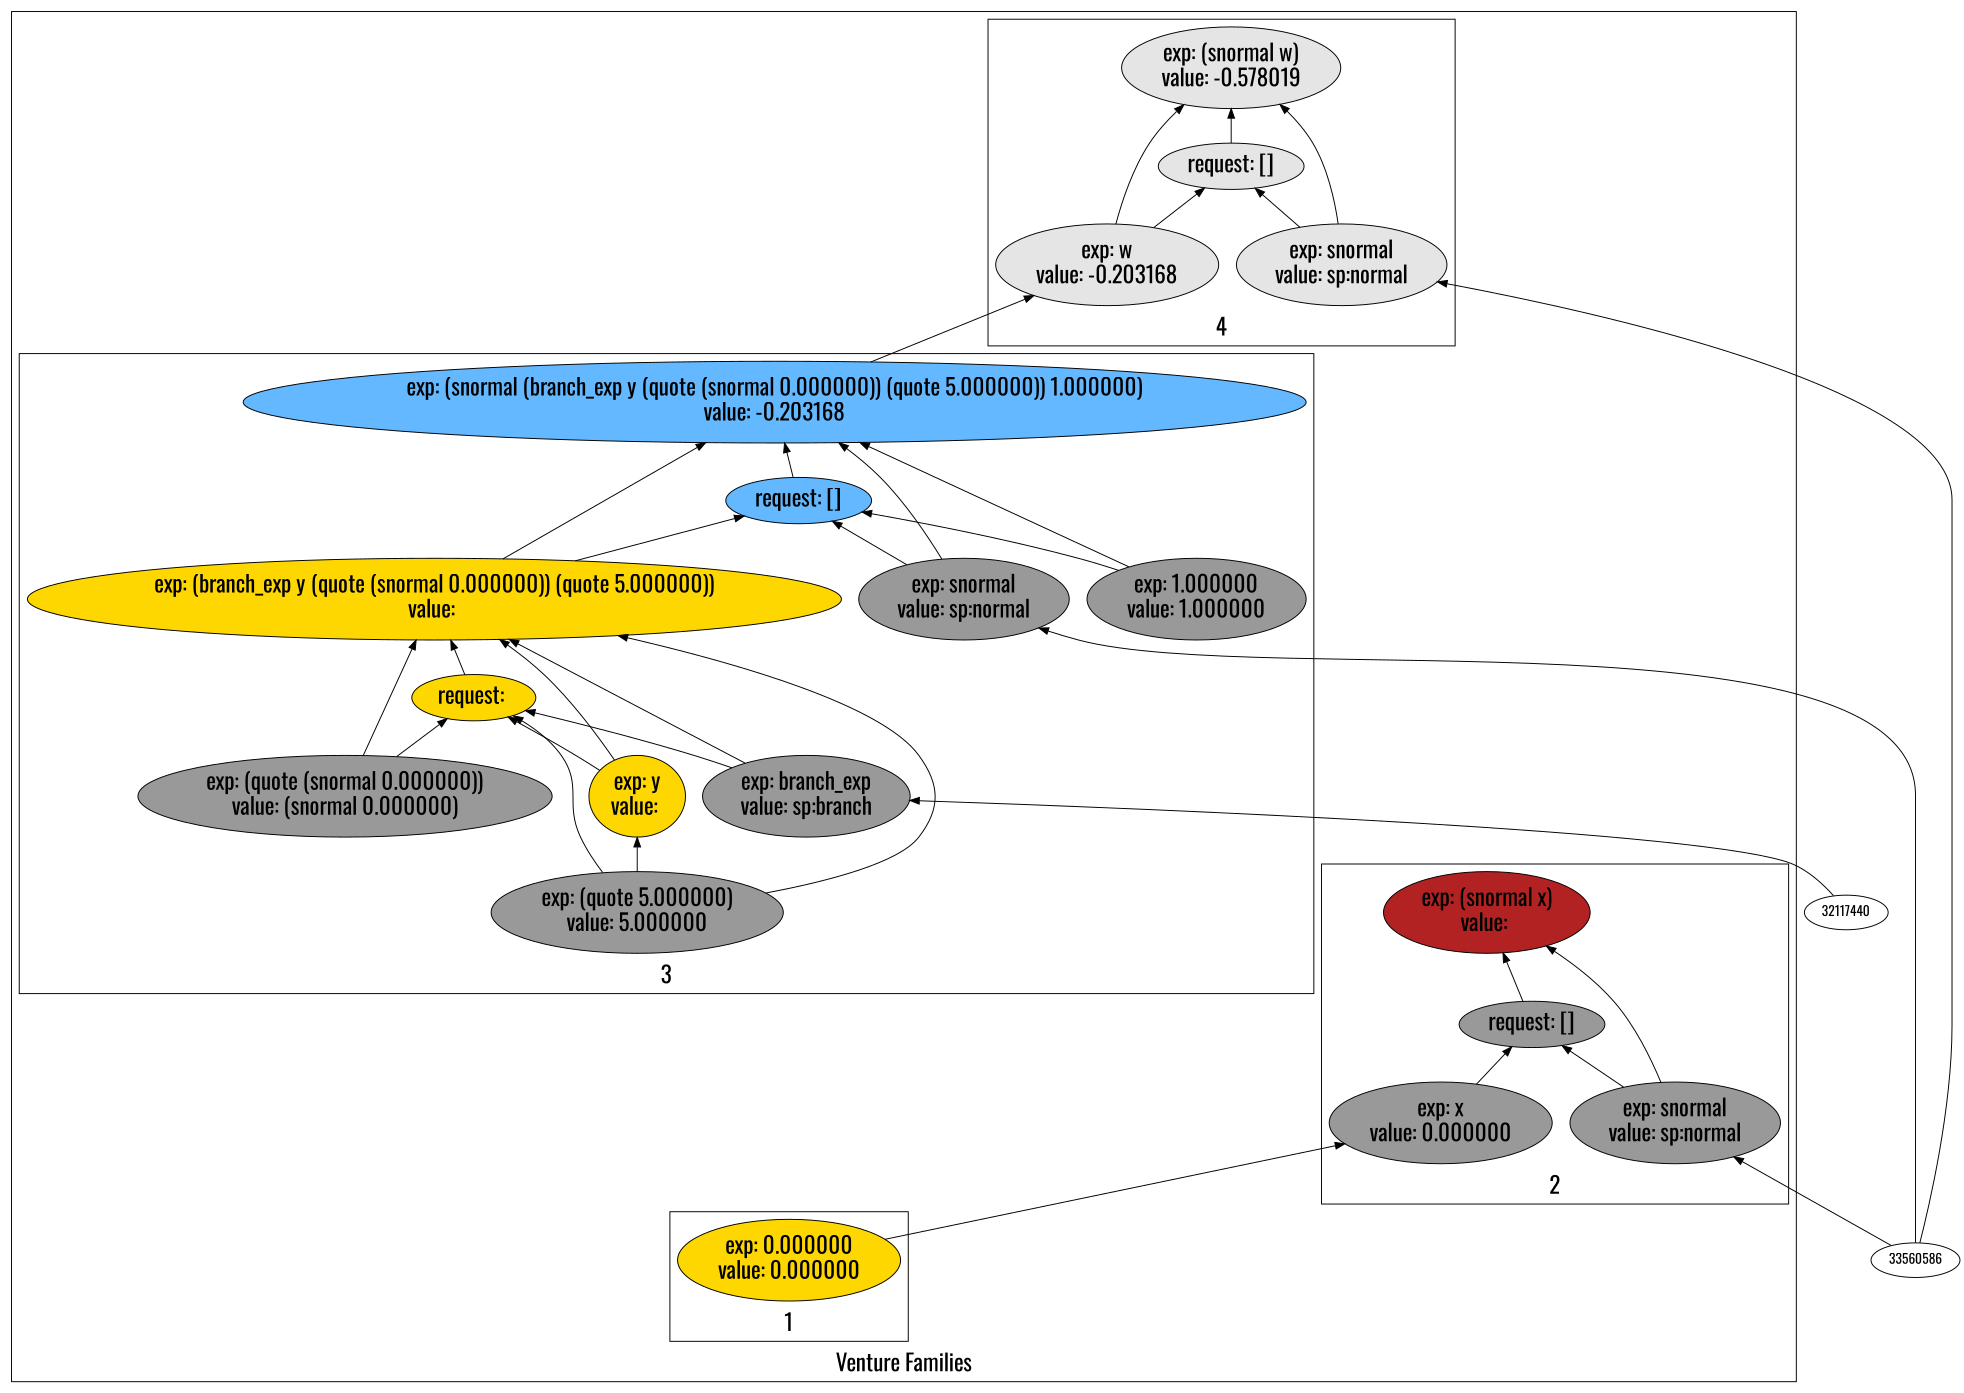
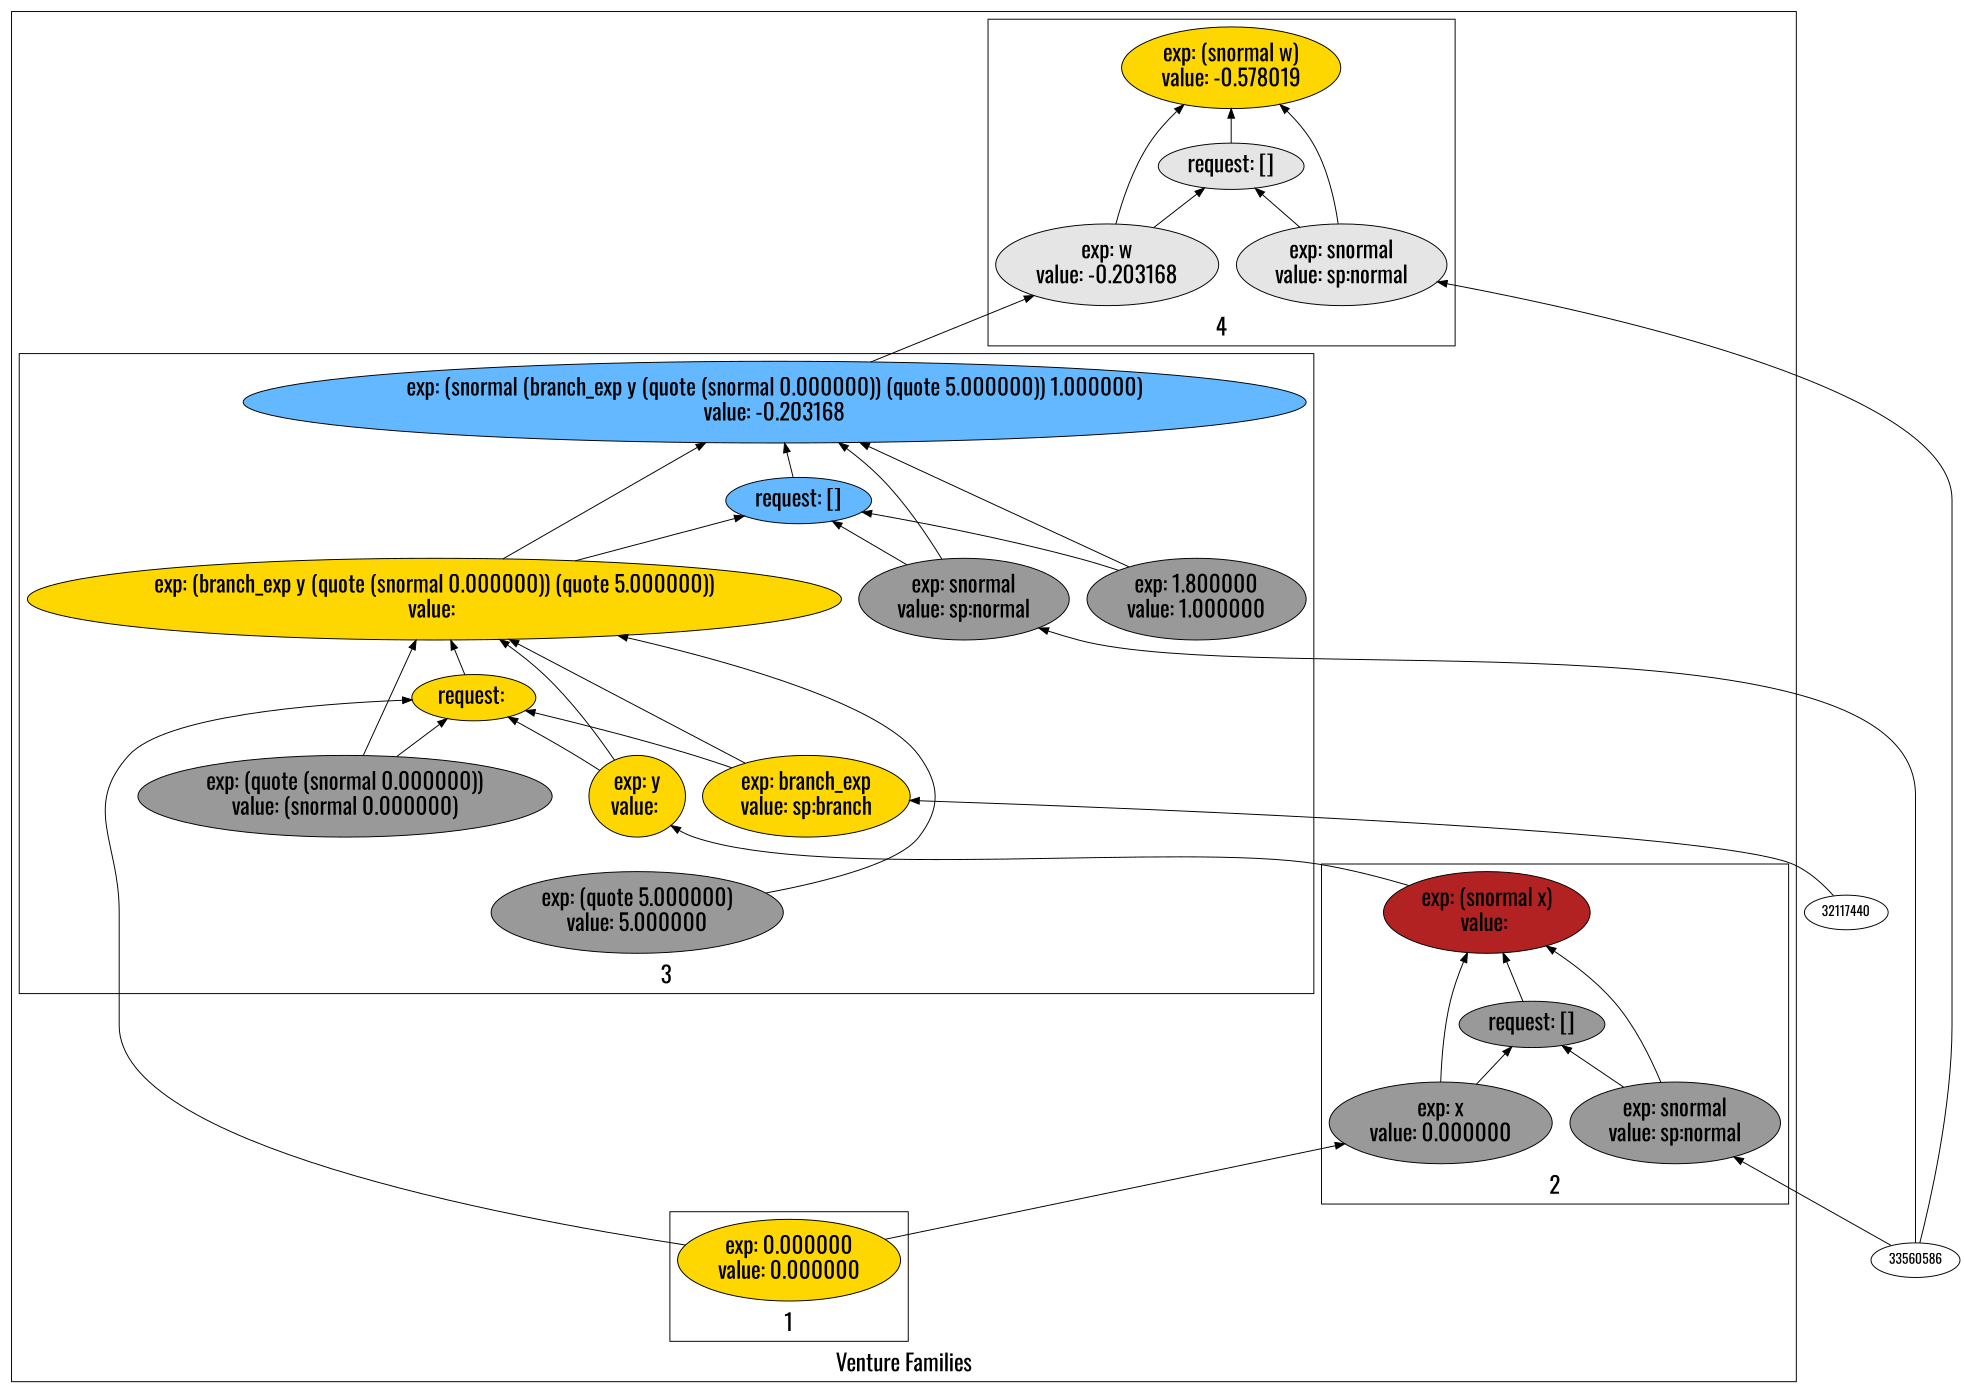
(1231, 68) -> (1231, 68)
(1197, 599) -> (1197, 599)
(573, 790) -> (132, 1058)
(806, 796) -> (806, 796)
(637, 859) -> (1044, 858)
none -> (1446, 1021)
